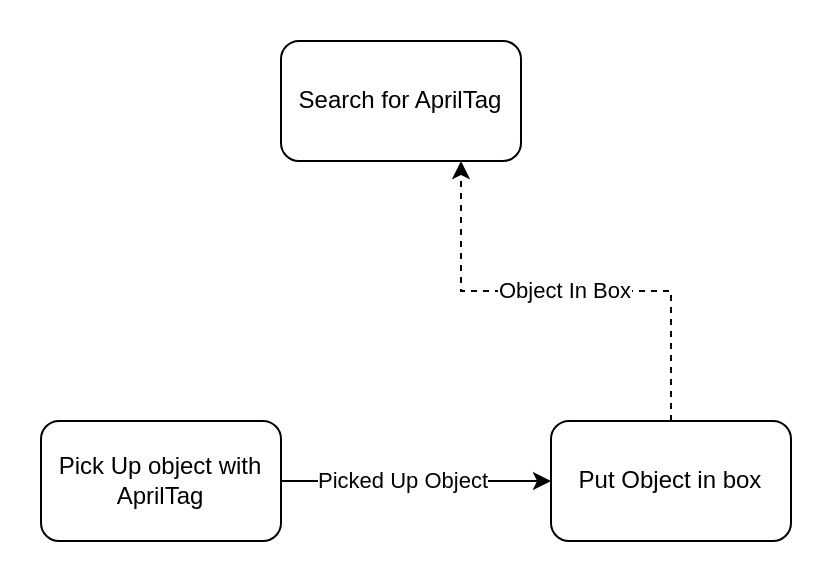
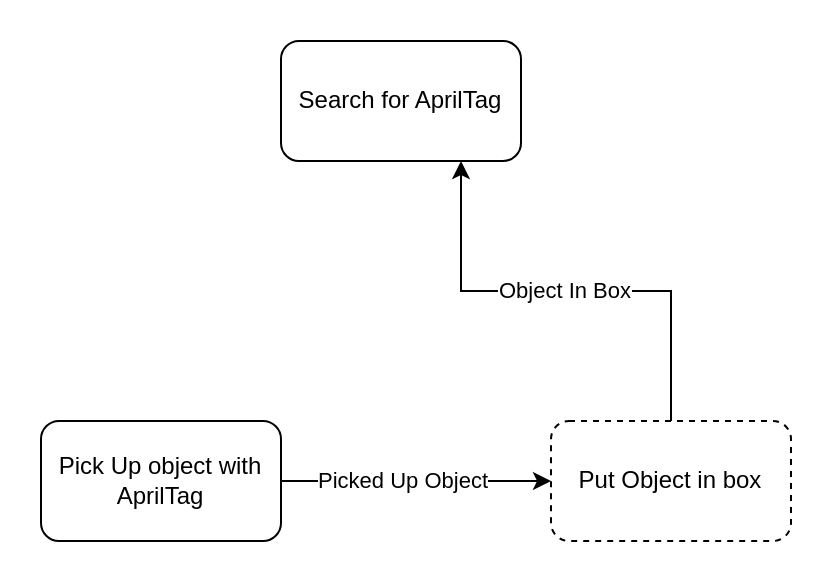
(671, 336) -> (671, 336)
(671, 481) -> (671, 481)
